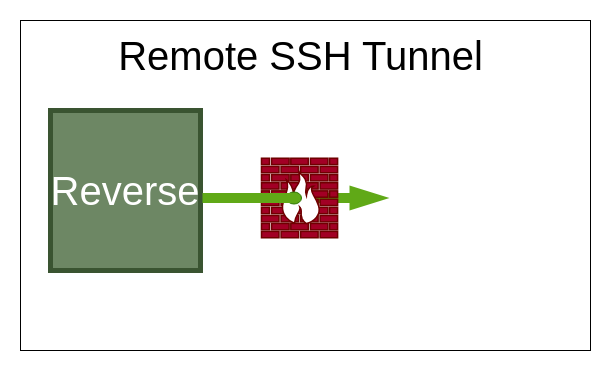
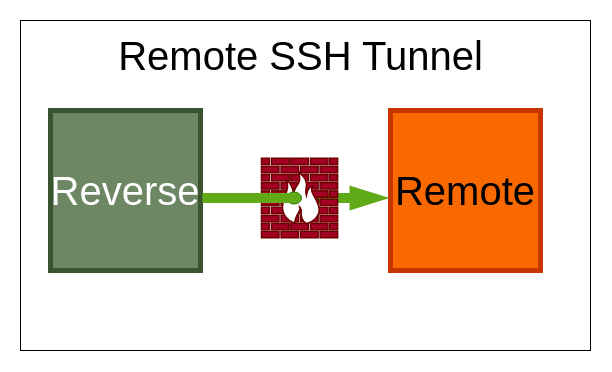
none -> (466, 191)
